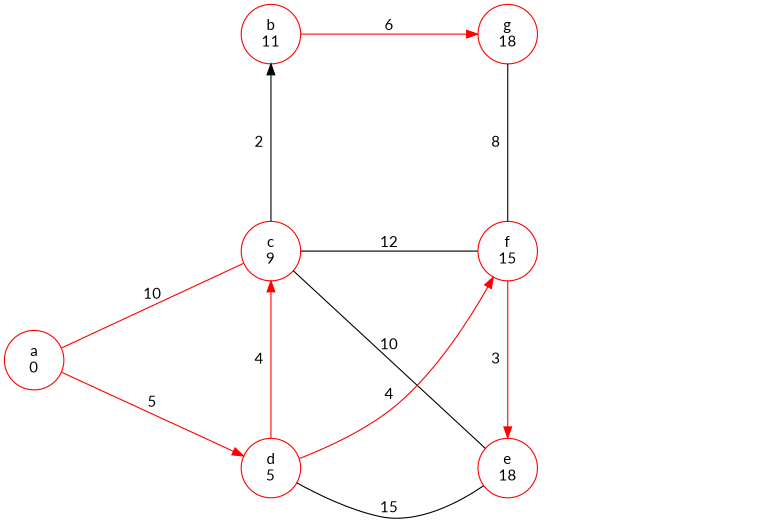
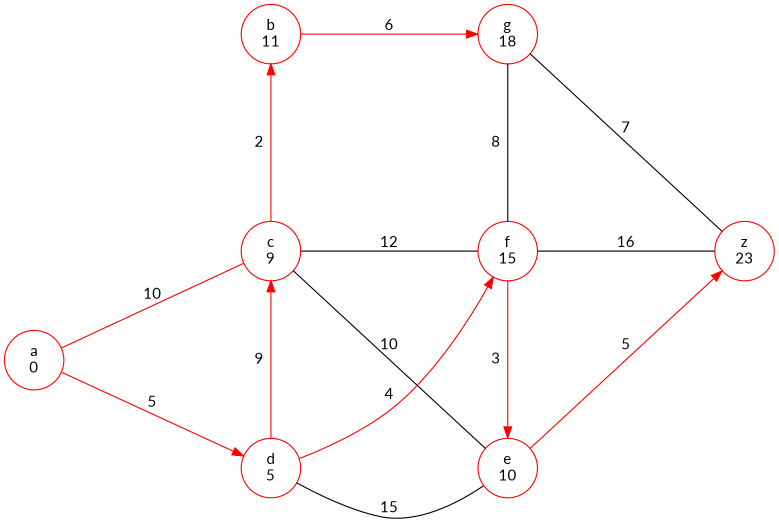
(271, 148) -> (271, 148)
none -> (745, 251)
(259, 360) -> (259, 360)
(508, 468) -> (508, 468)
